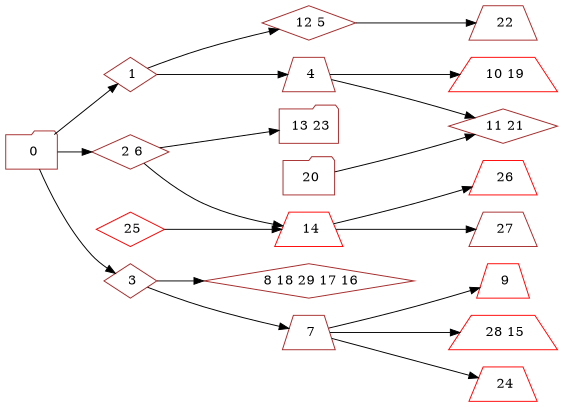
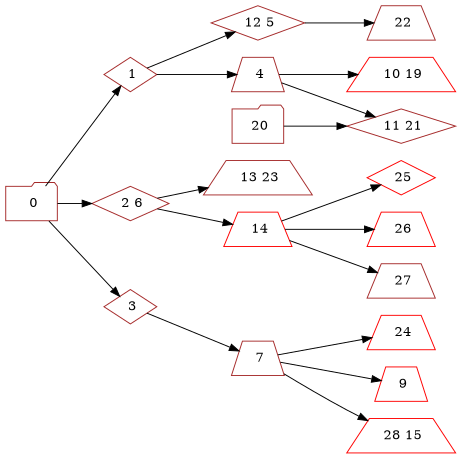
(309, 126) -> (258, 178)
(218, 229) -> (327, 205)
(309, 281) -> none
